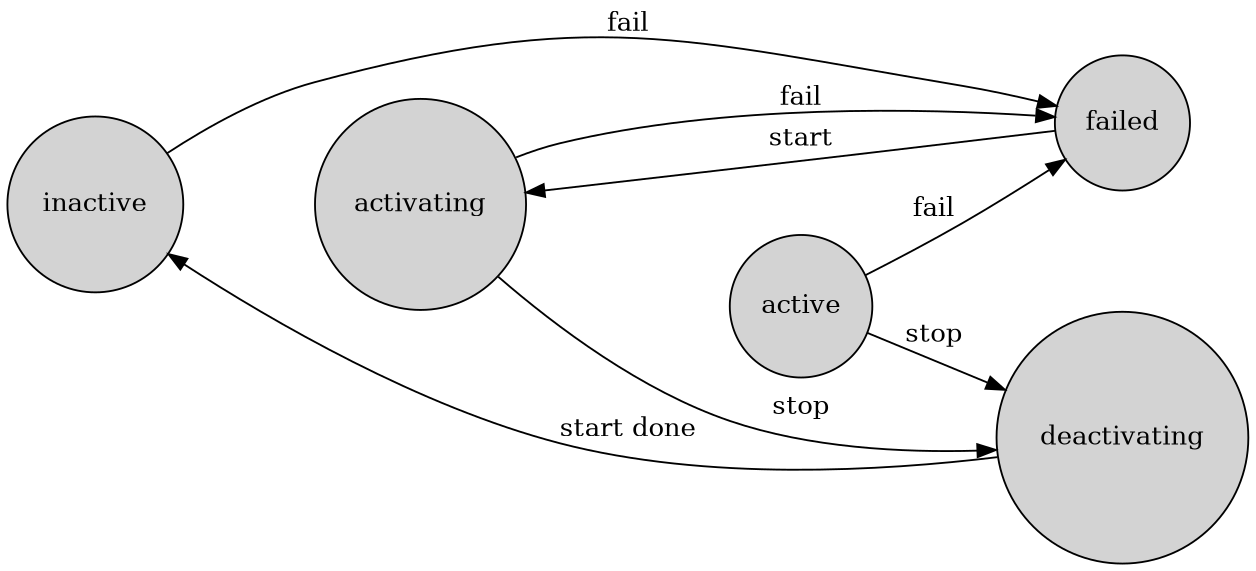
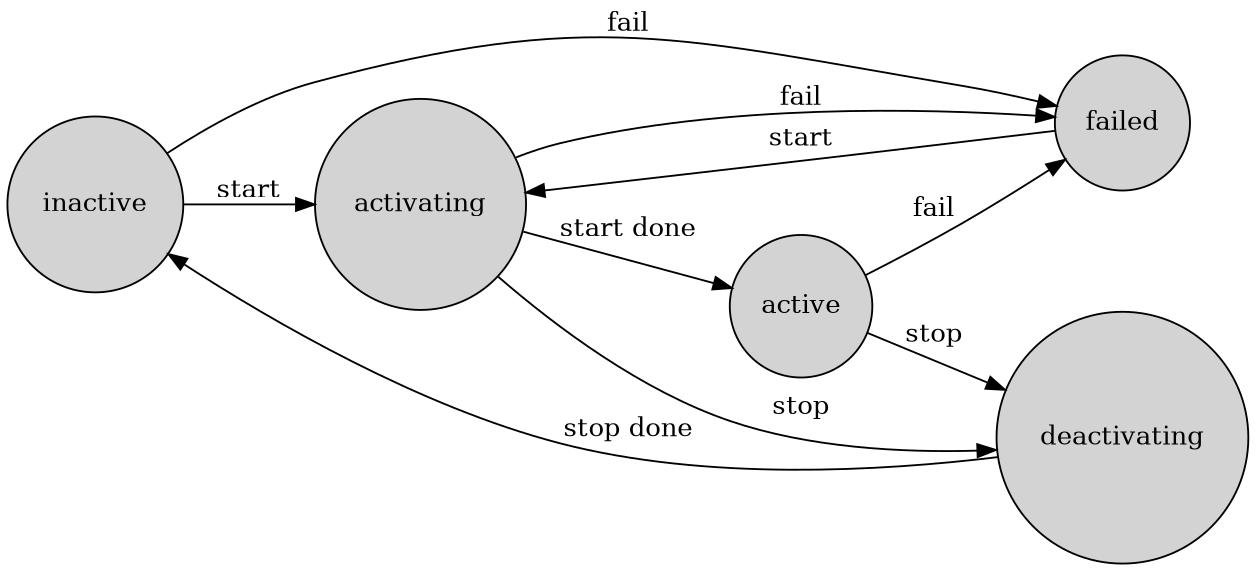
none -> (240, 204)
none -> (618, 257)
(628, 429) -> (628, 429)
